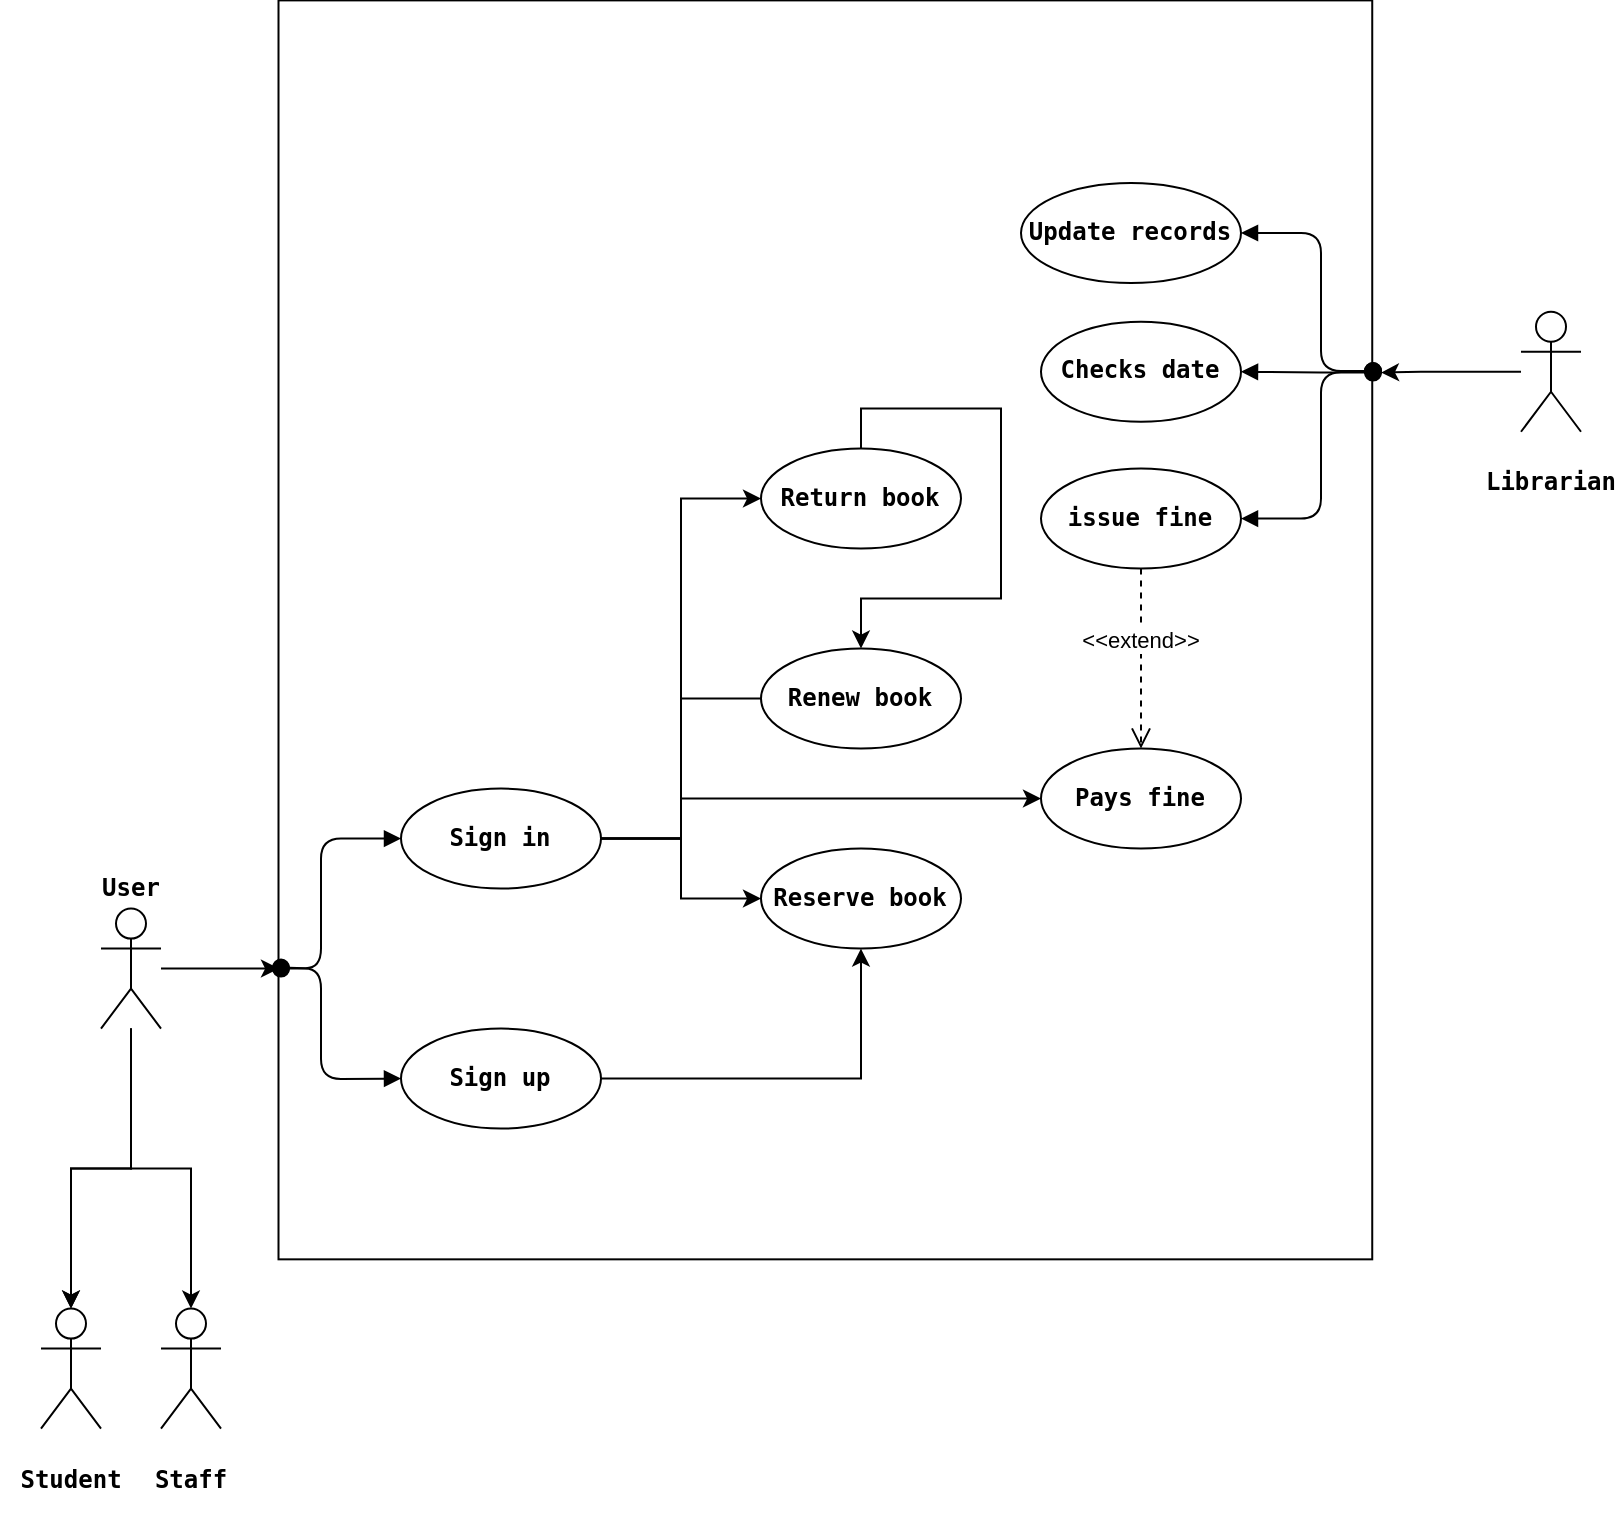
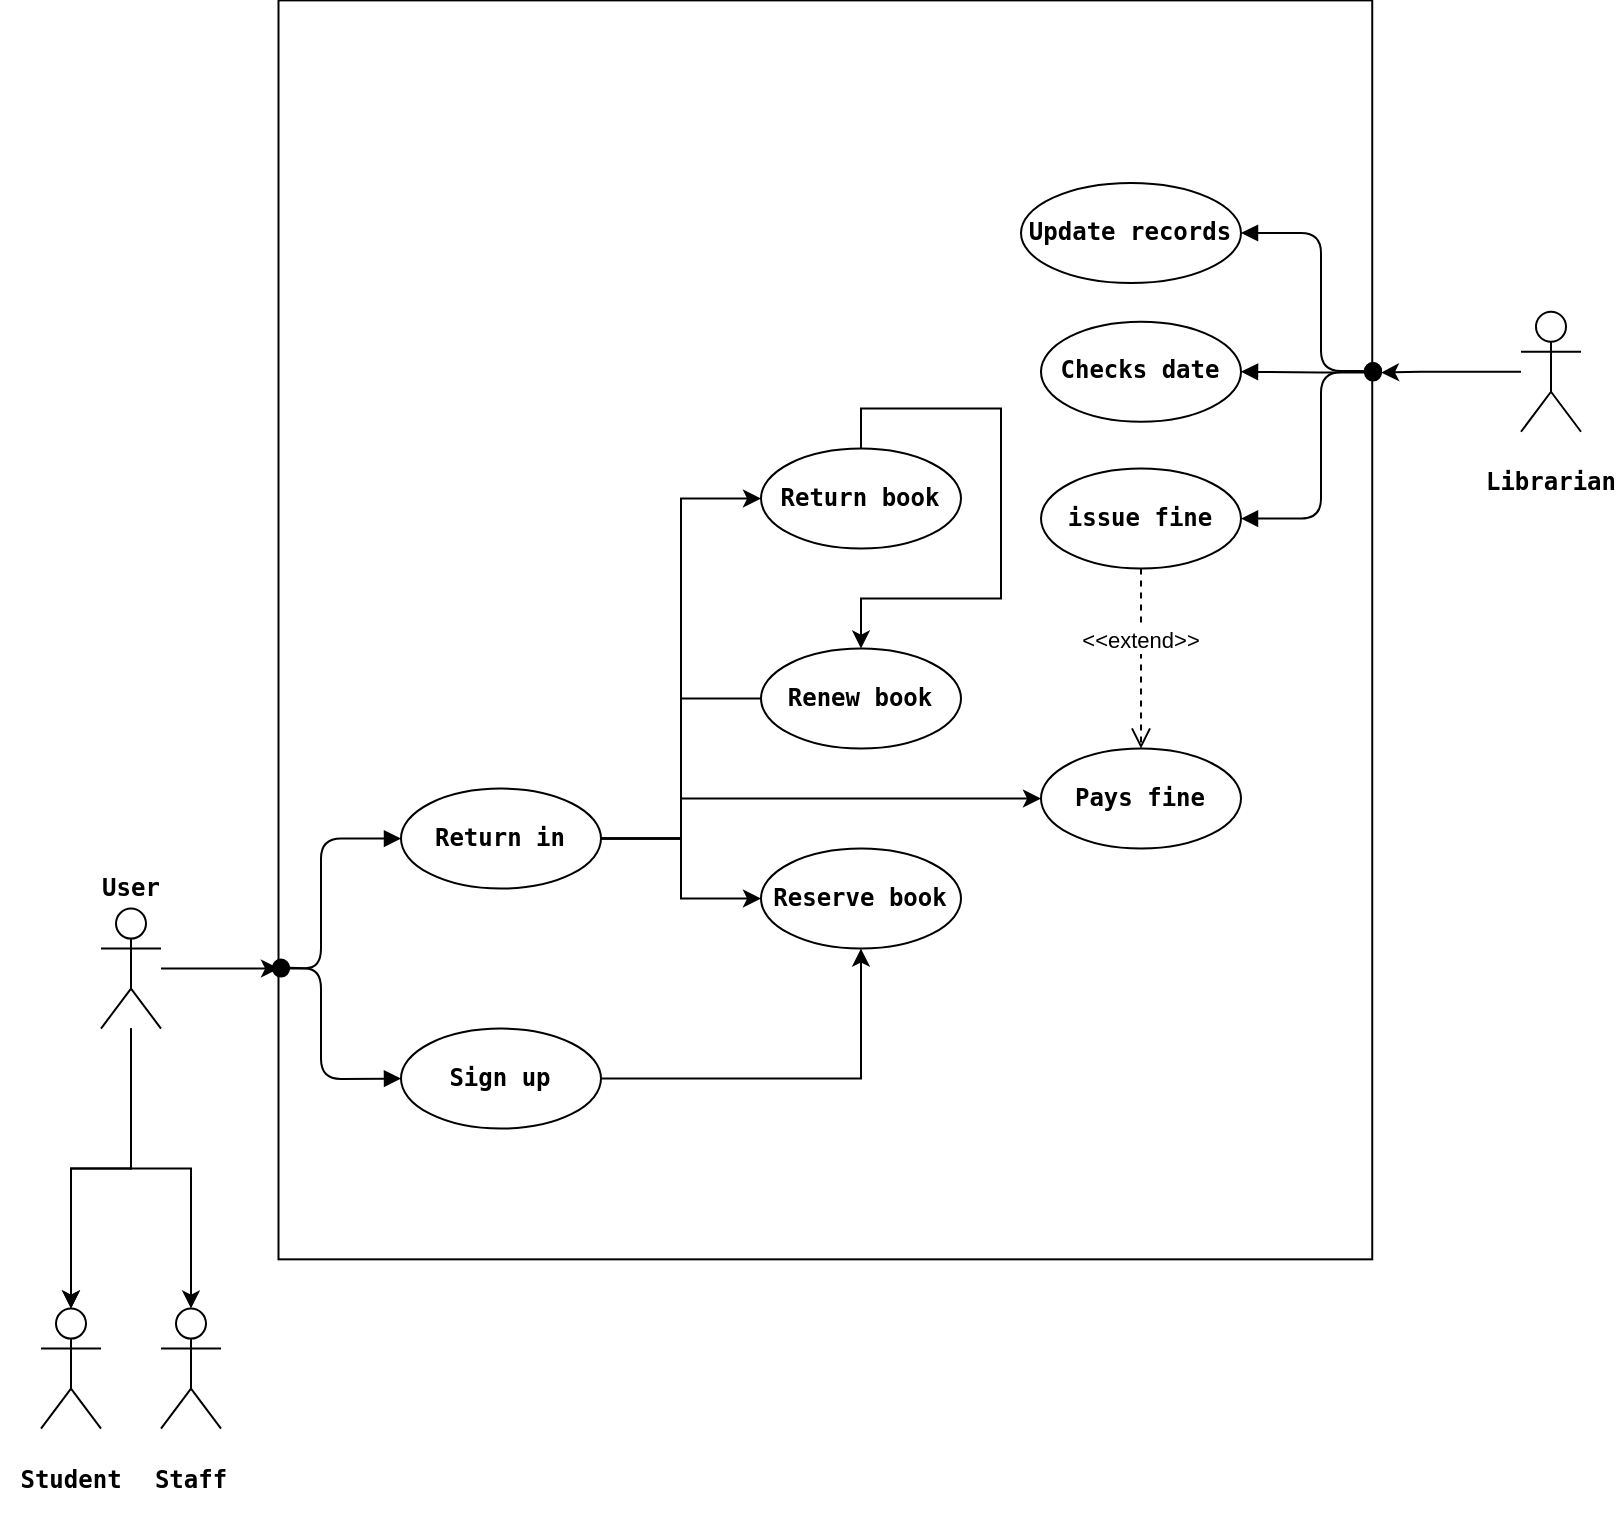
(501, 839) -> (501, 839)
